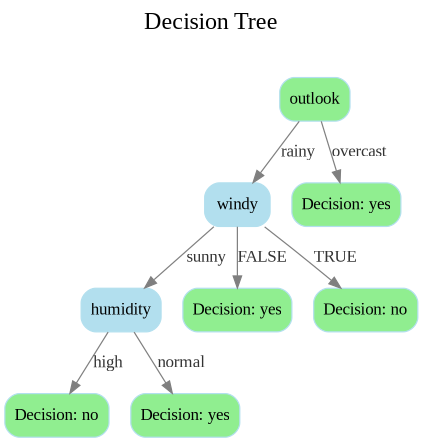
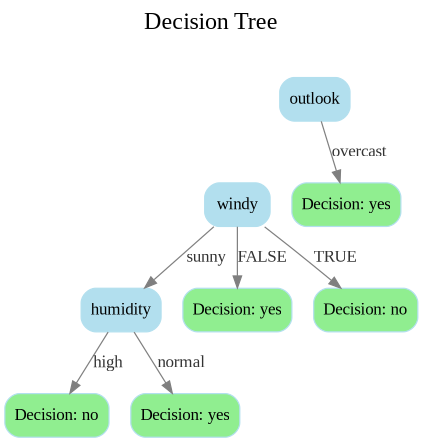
(315, 99) -> (315, 99)
(280, 147) -> none
